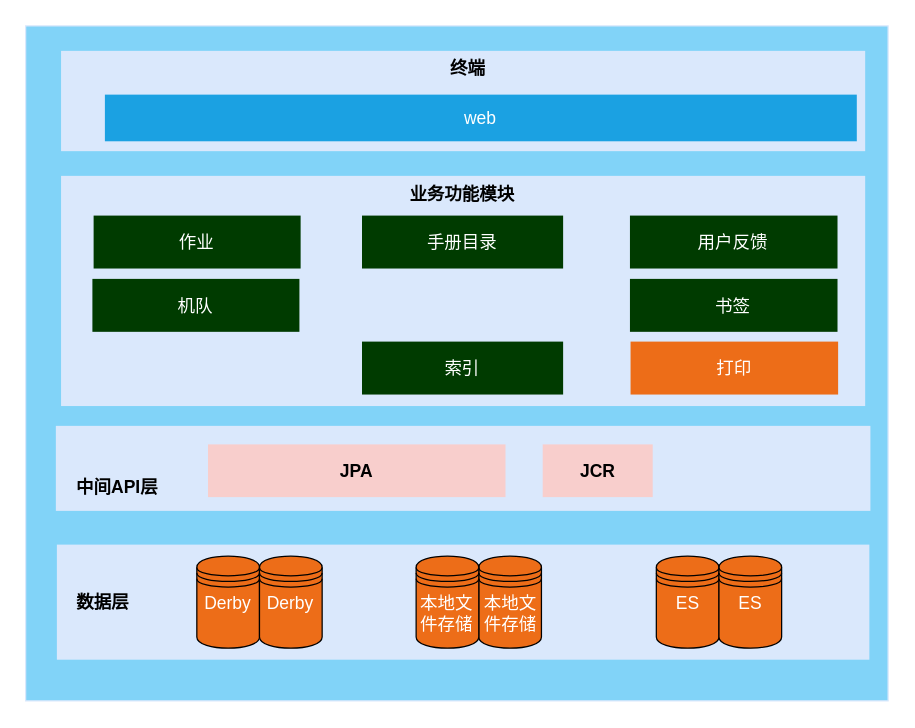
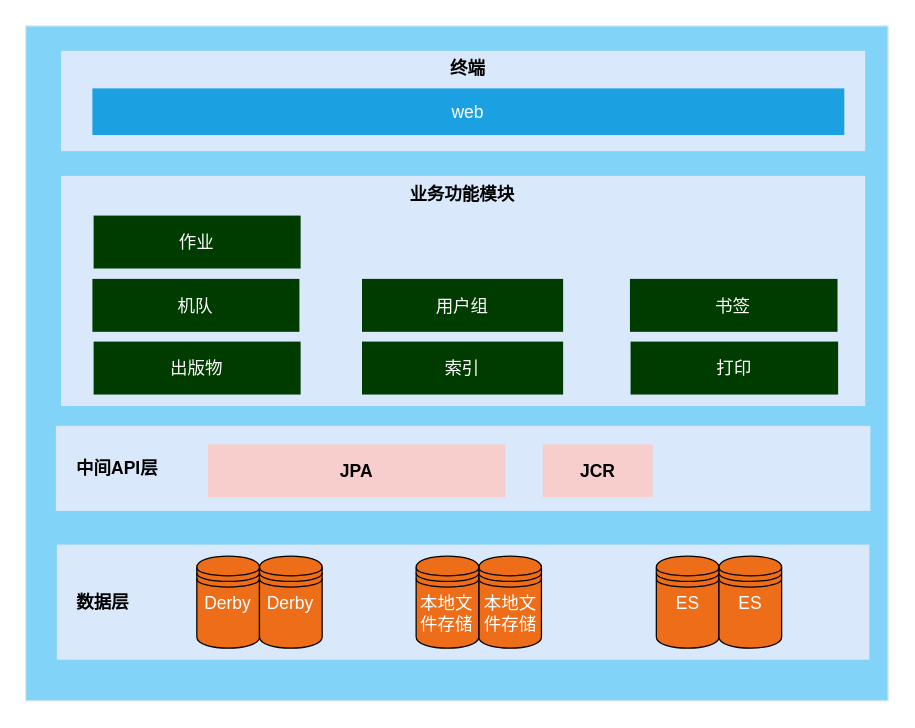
(481, 118) -> (468, 111)
(463, 242) -> none
(734, 242) -> none
none -> (463, 305)
none -> (197, 368)
(734, 368) -> (734, 368)
(117, 487) -> (117, 468)
